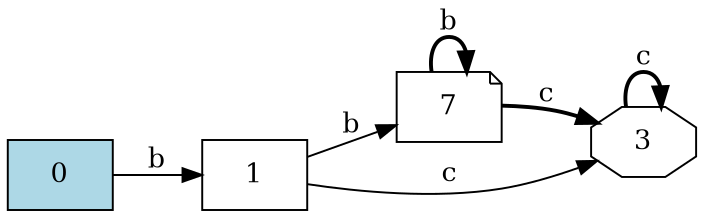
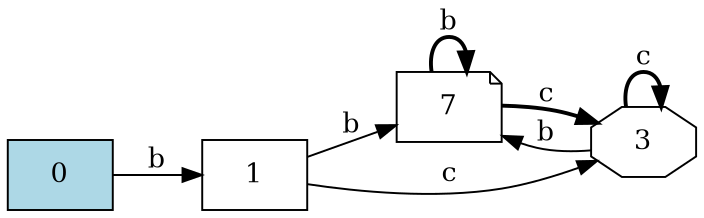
none -> (555, 151)
